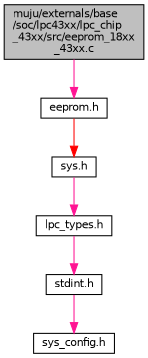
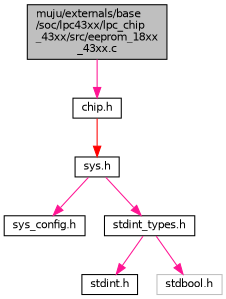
(74, 108) -> (97, 108)
(74, 226) -> (150, 226)
none -> (190, 285)
(74, 309) -> (74, 192)
